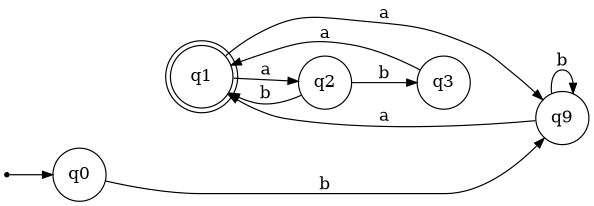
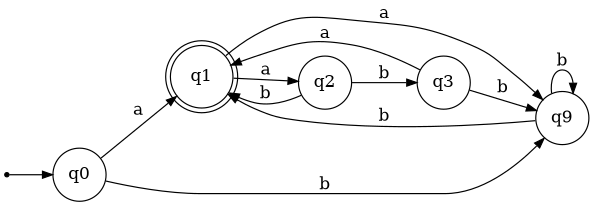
none -> (498, 99)
(384, 116) -> (384, 116)
none -> (135, 131)
